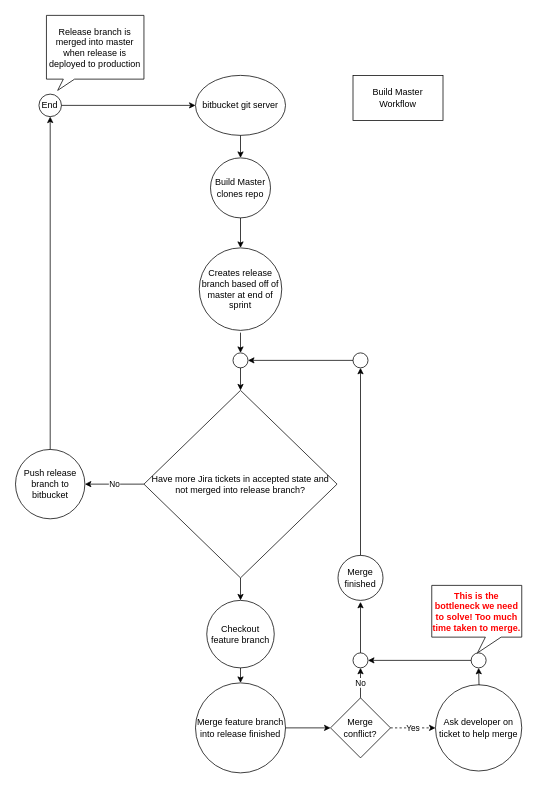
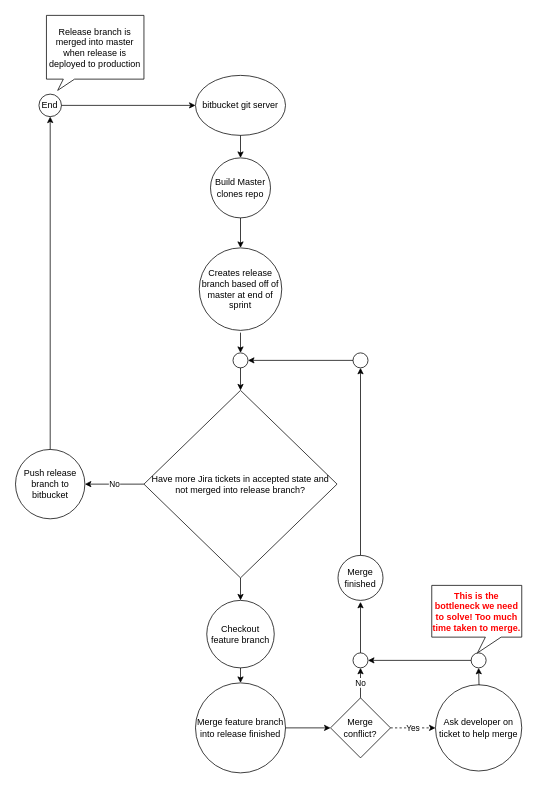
(398, 98) -> none
